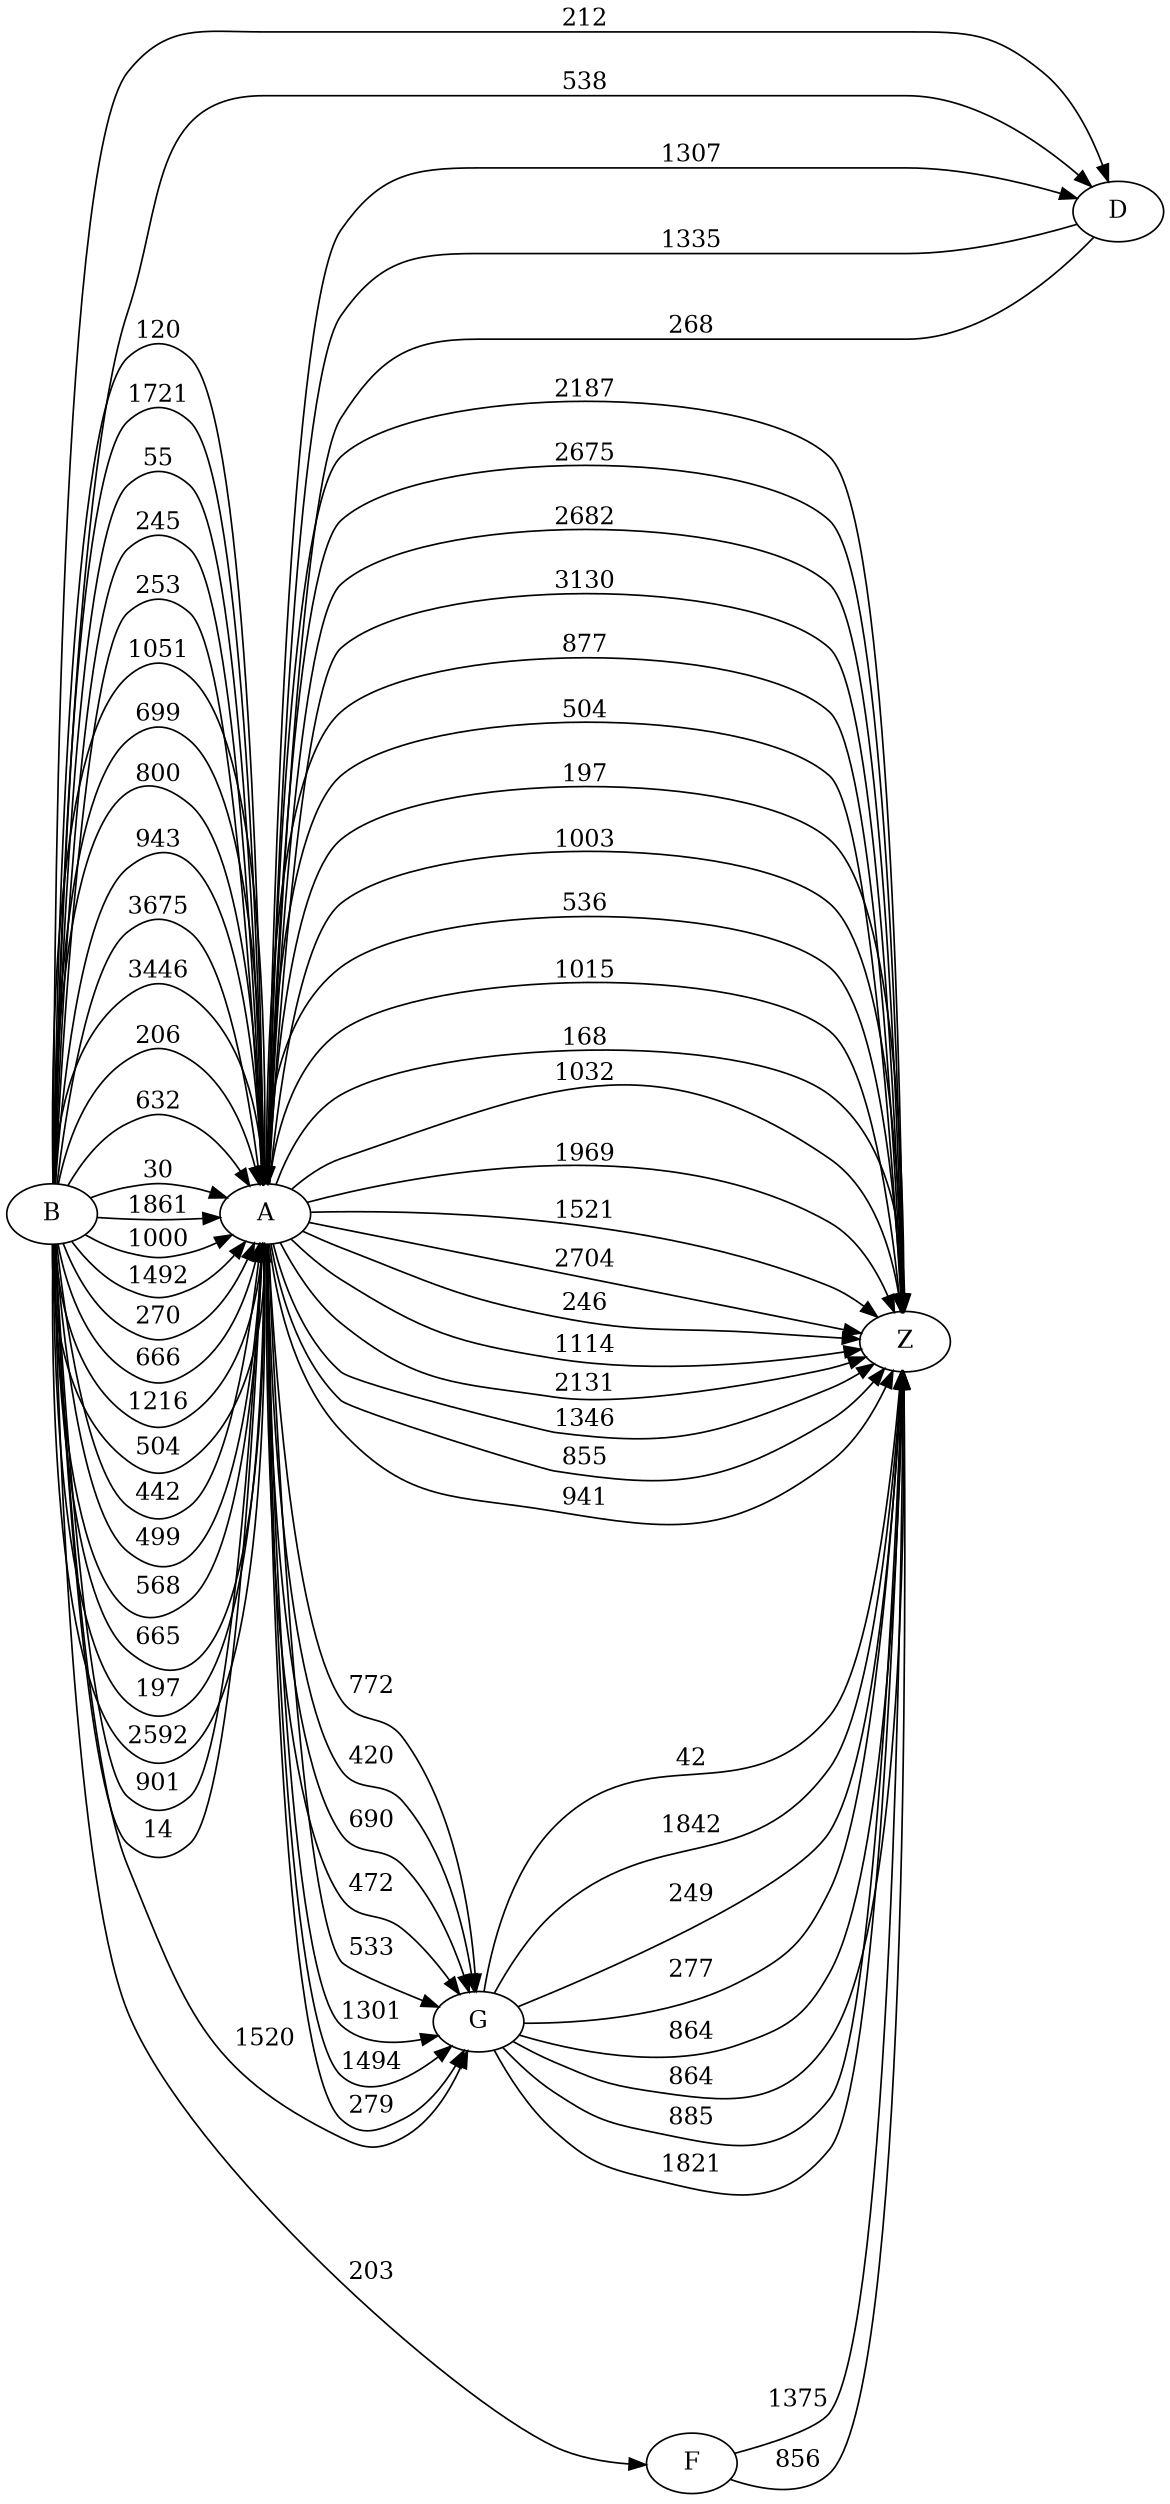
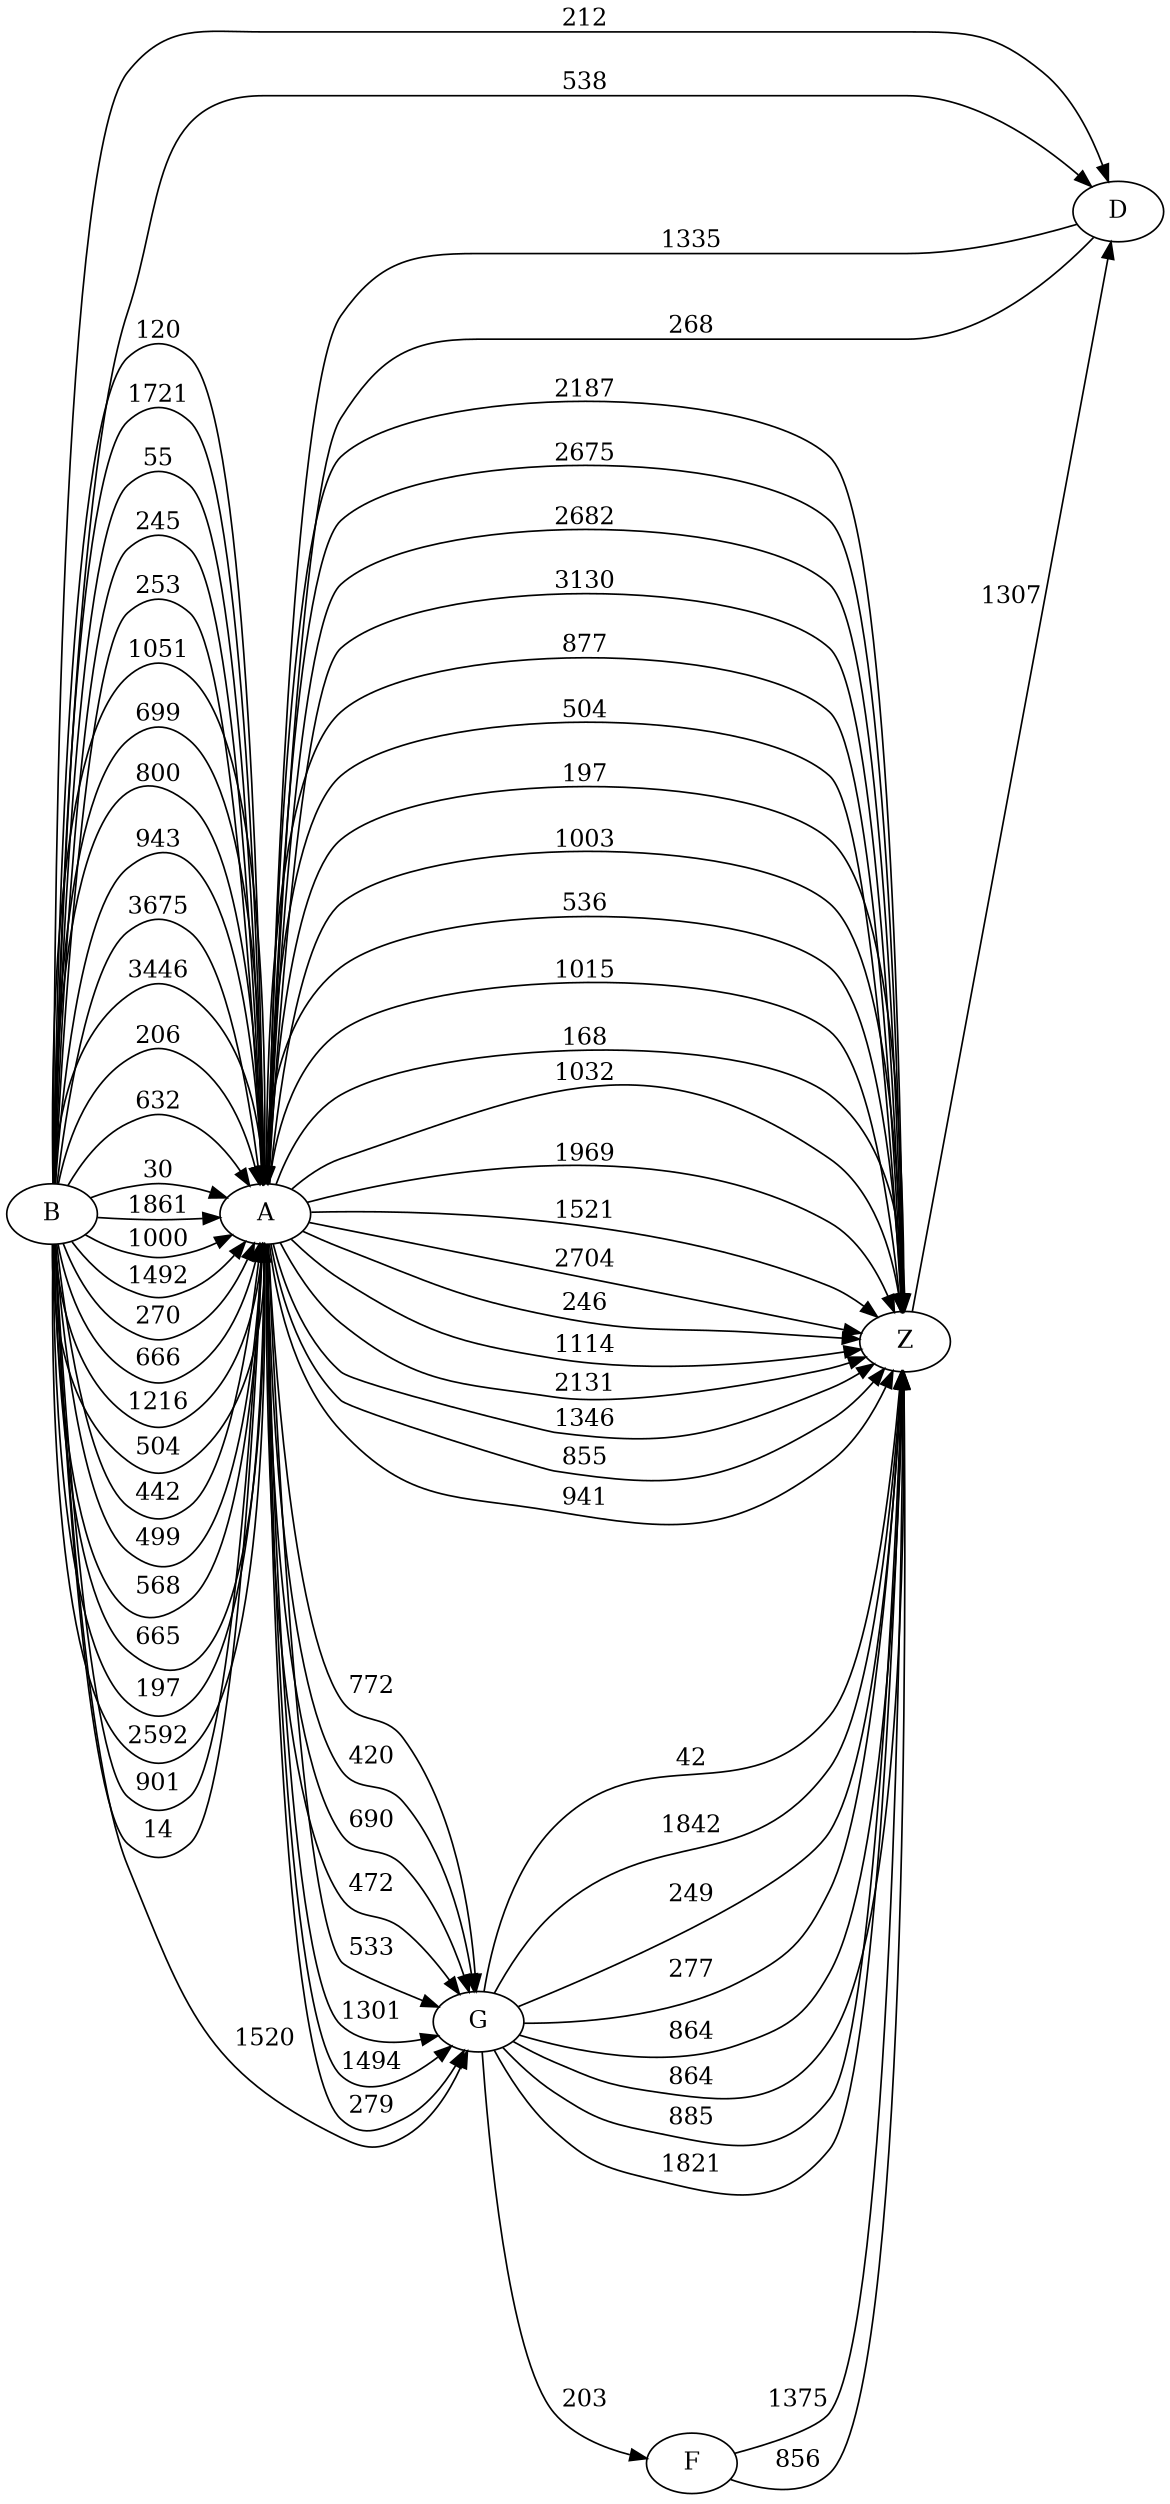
(315, 334) -> (1010, 785)
(117, 1974) -> (510, 2280)
